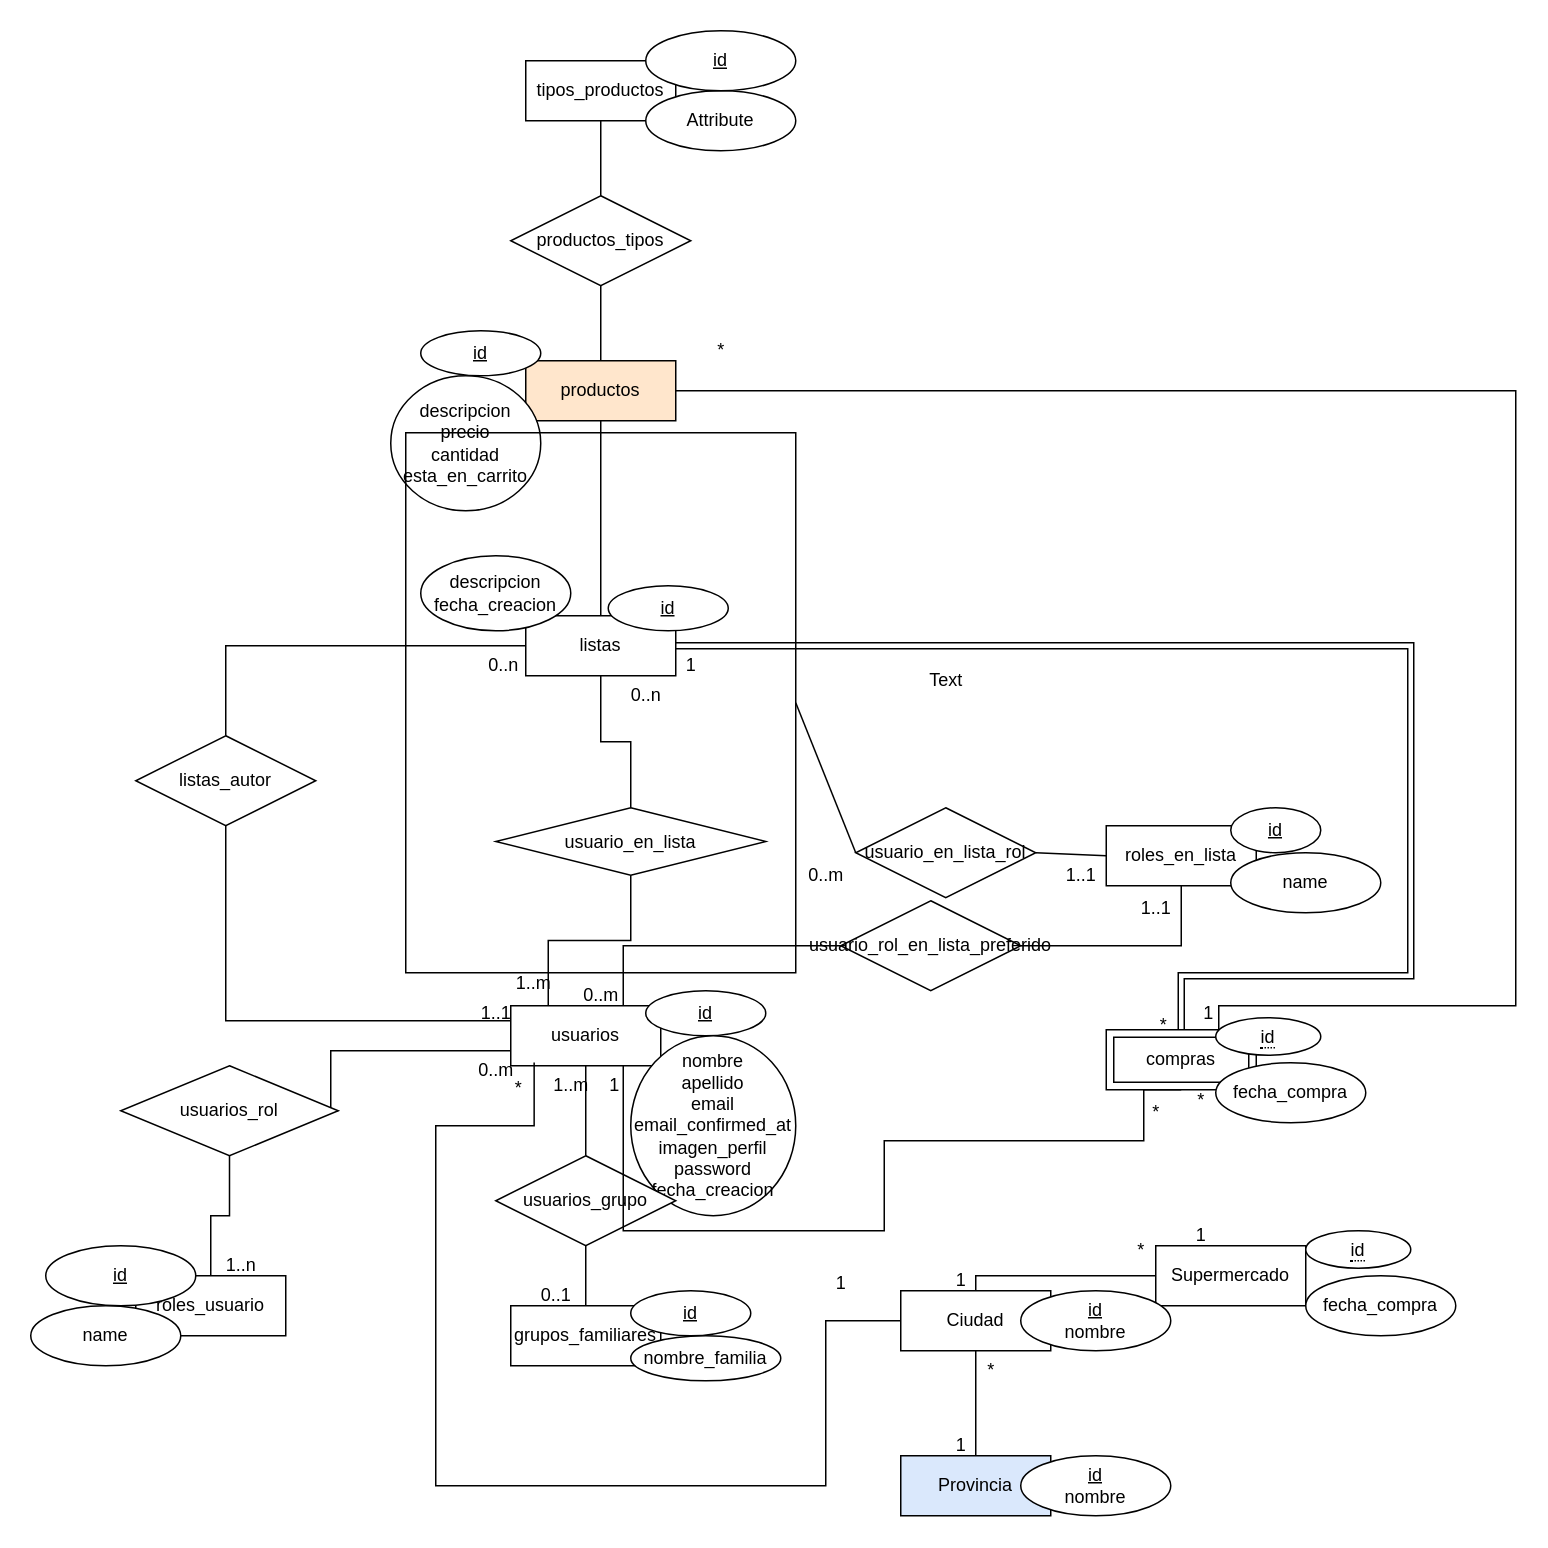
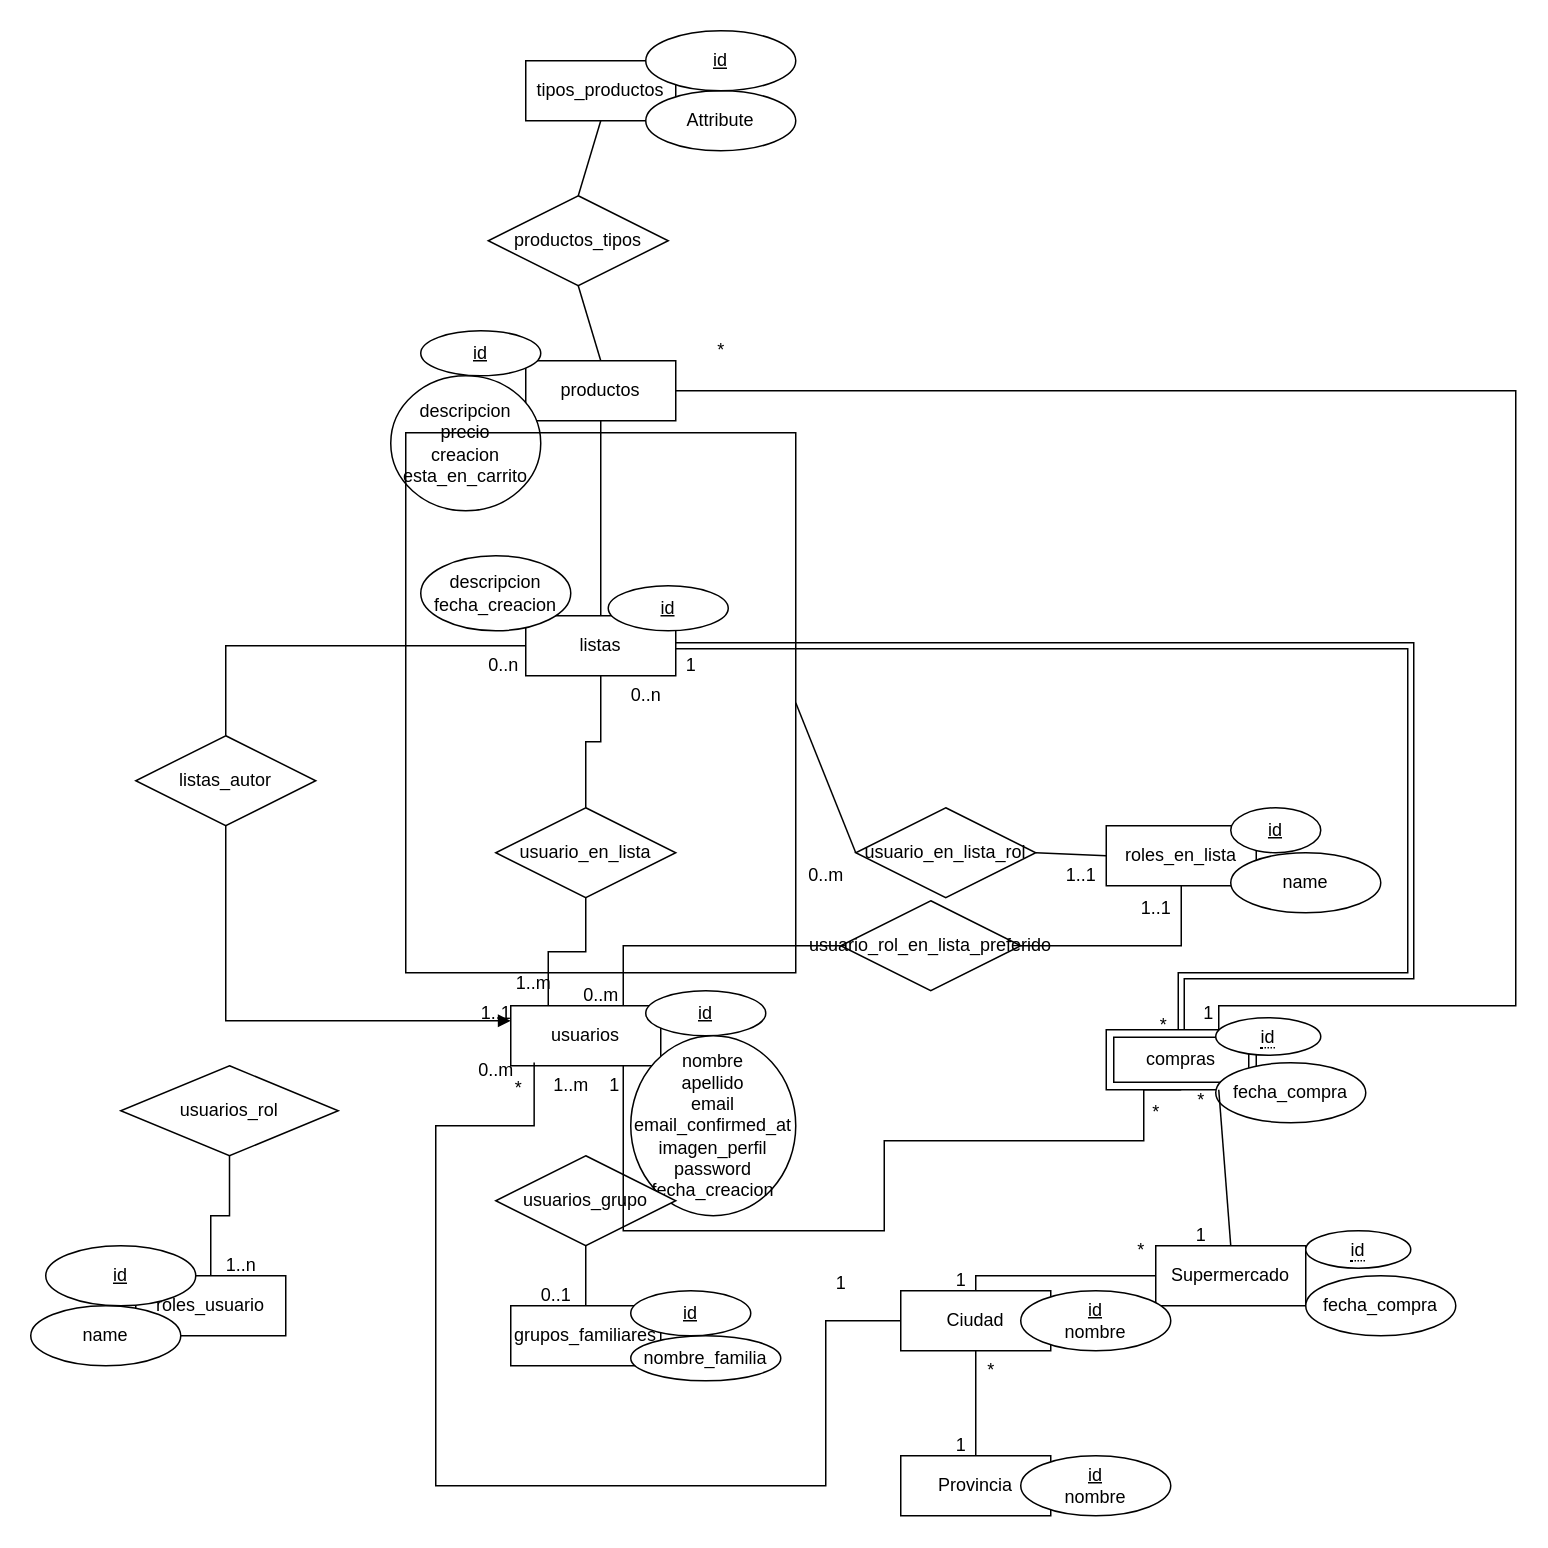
(601, 241) -> (578, 241)
(601, 391) -> (601, 391)
(466, 443) -> (466, 443)
(916, 680) -> none
(631, 842) -> (586, 853)
(502, 1021) -> (497, 1021)
(392, 1051) -> none
(586, 1111) -> none
none -> (1225, 1168)
(976, 1486) -> (976, 1486)
